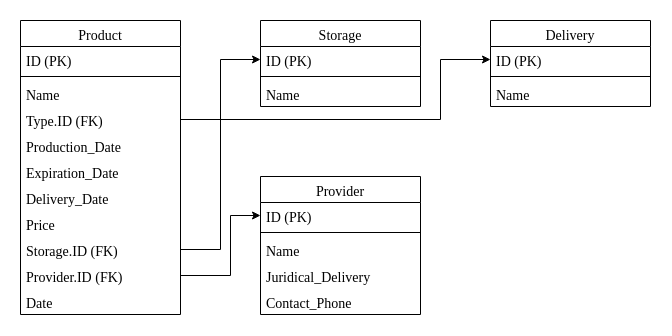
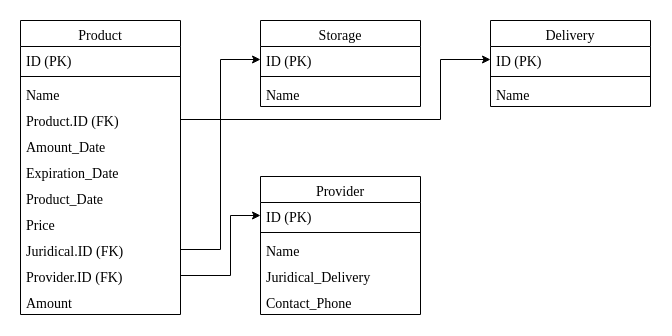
(69, 121) -> (81, 121)
(83, 147) -> (69, 147)
(73, 199) -> (73, 199)
(81, 251) -> (84, 251)
(42, 303) -> (50, 303)
